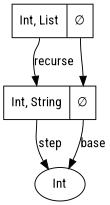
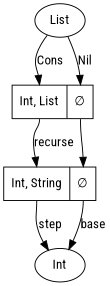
none -> (60, 20)
